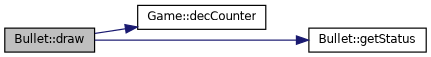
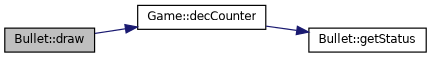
(195, 40) -> (281, 28)
